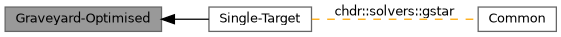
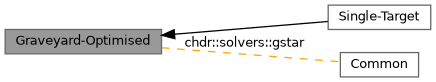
(395, 19) -> (251, 55)
